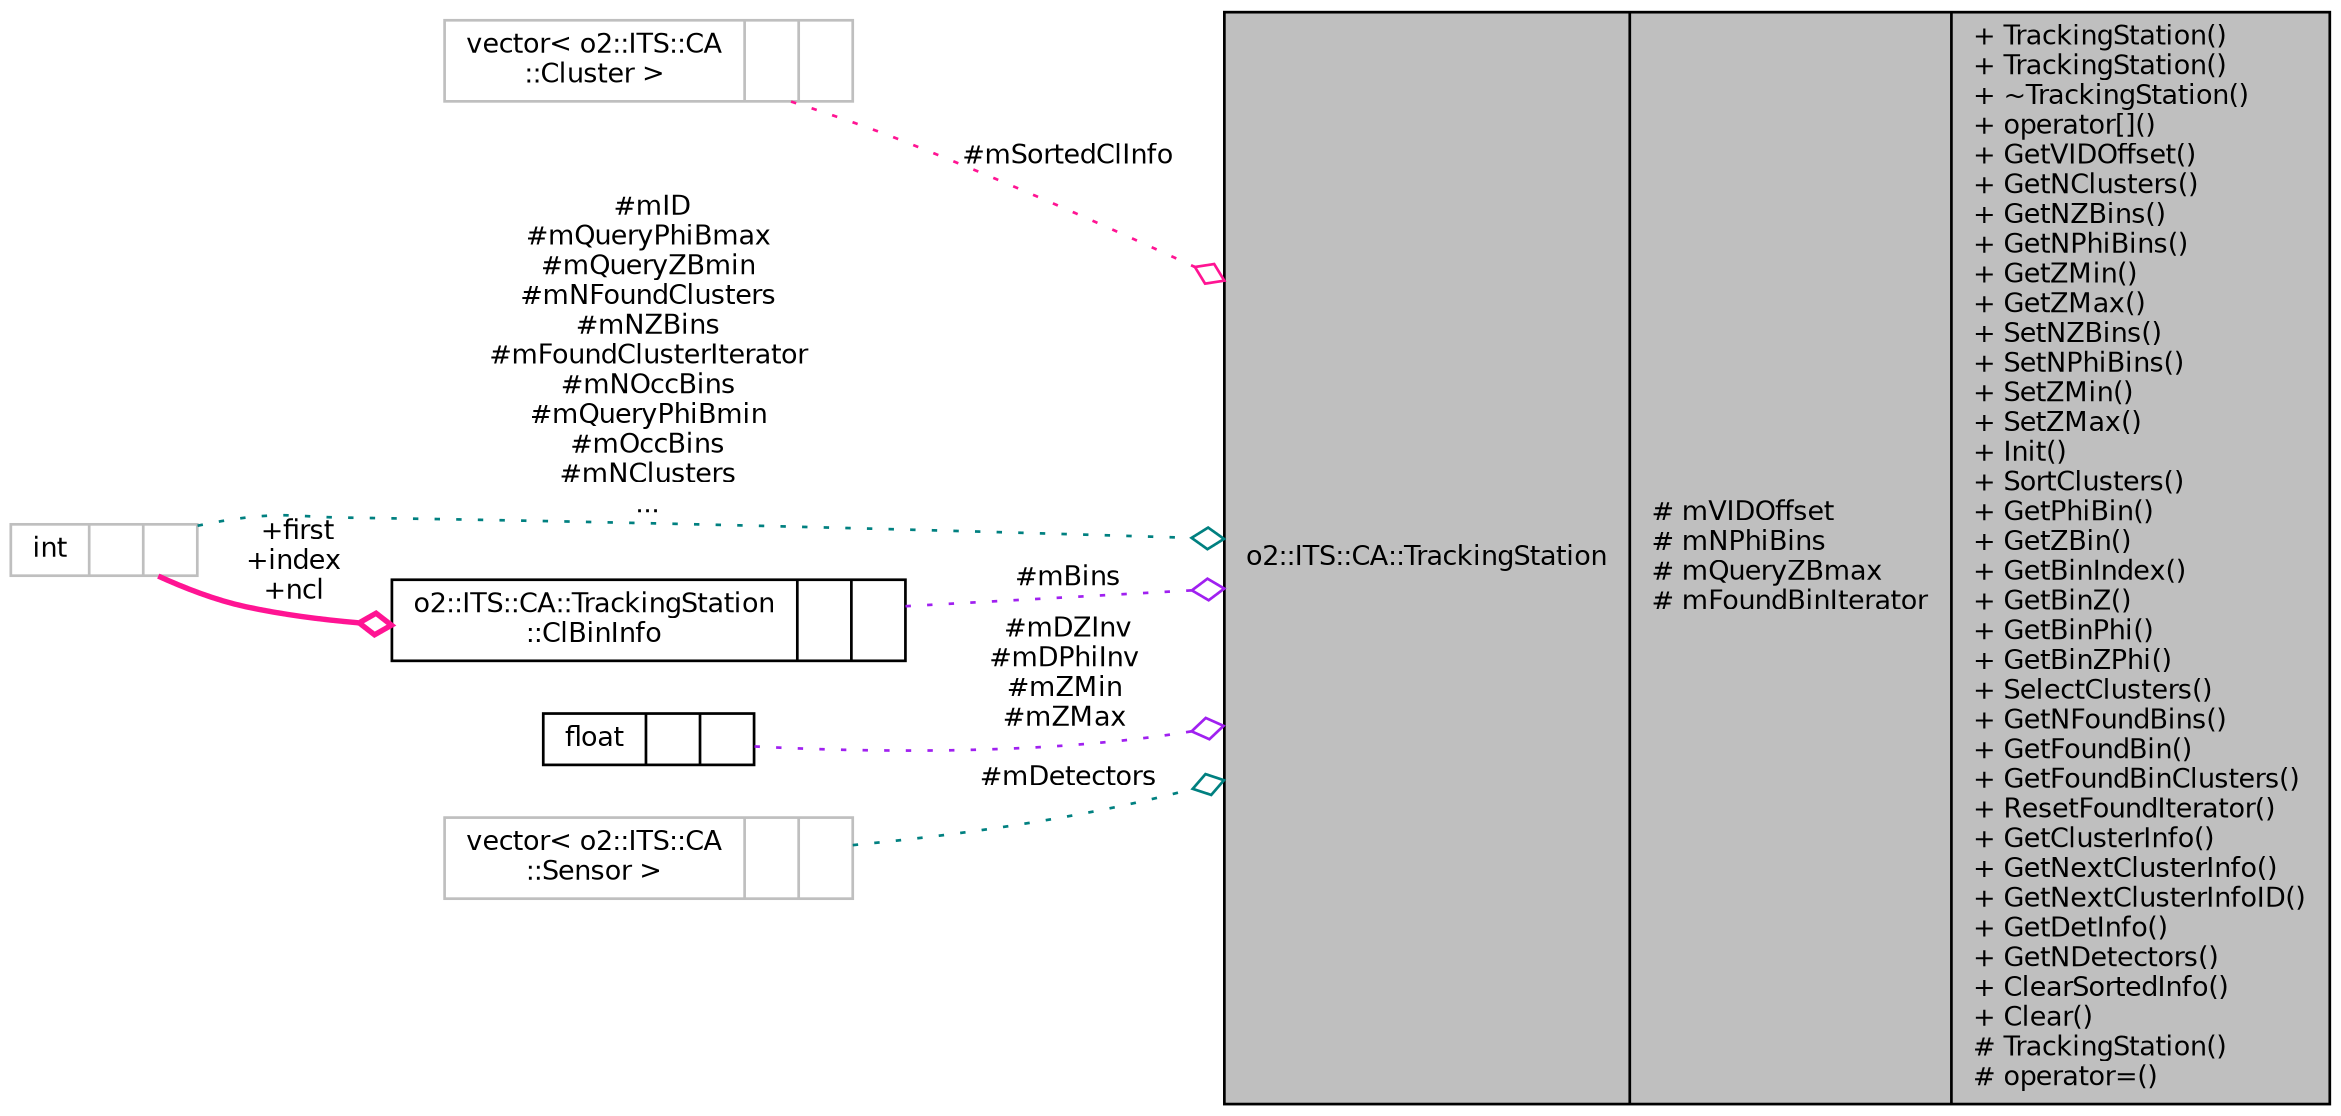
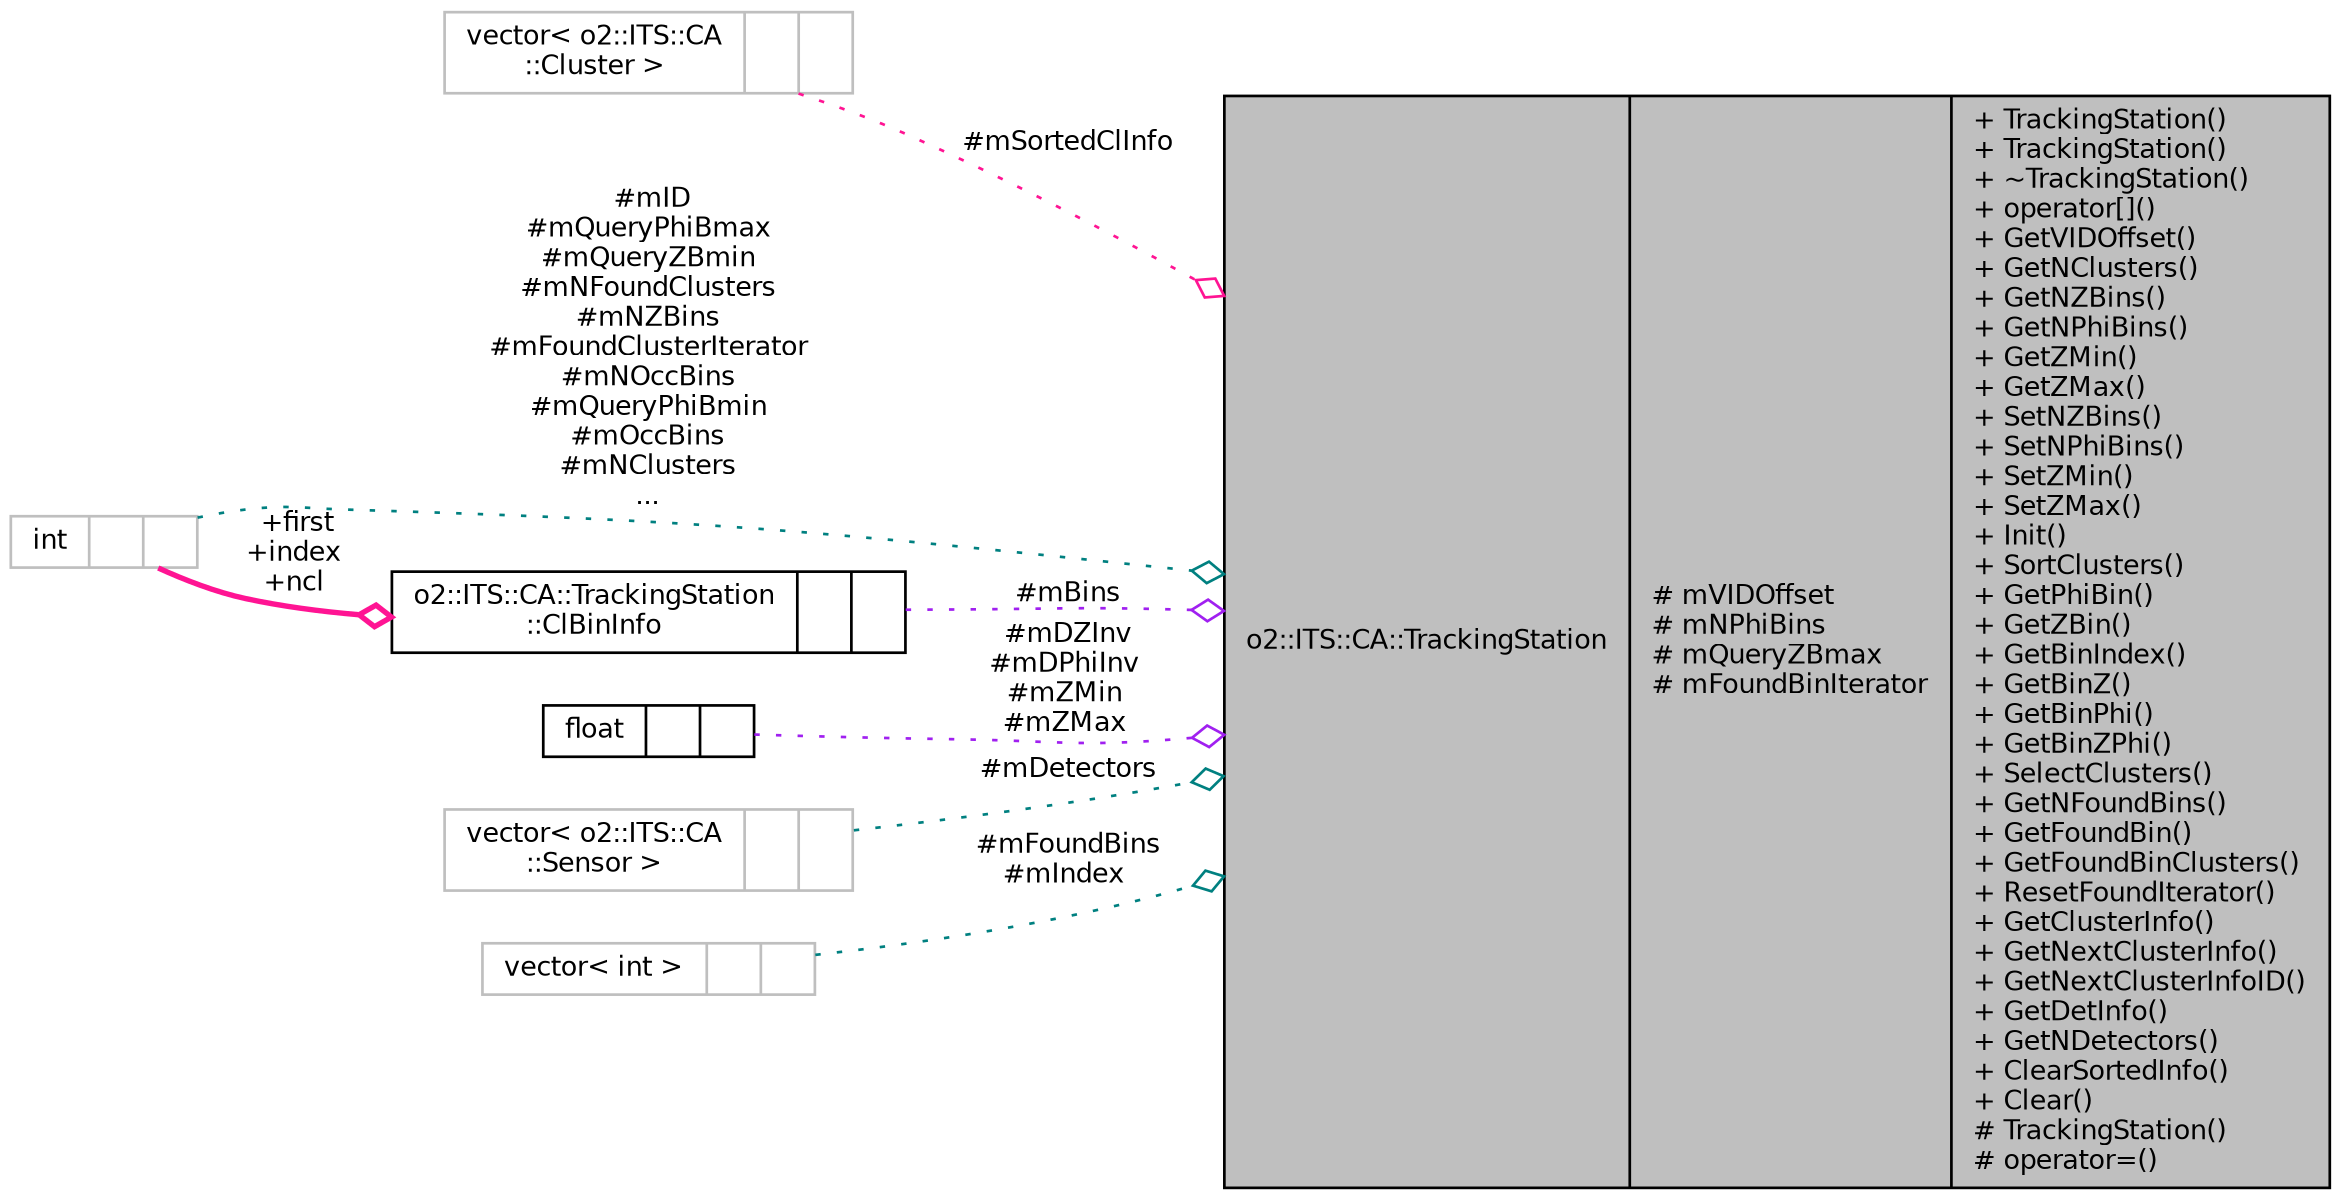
none -> (649, 969)
